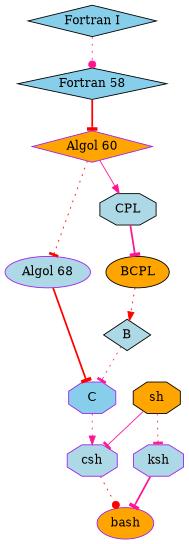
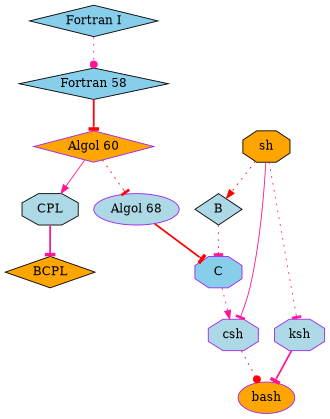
(138, 272) -> (50, 272)
(133, 300) -> (244, 176)
